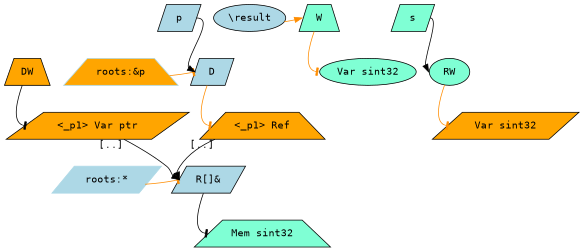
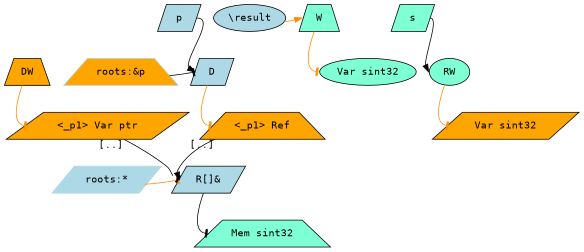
(180, 74) -> (180, 74)
(17, 106) -> (17, 106)
(151, 155) -> (151, 155)
